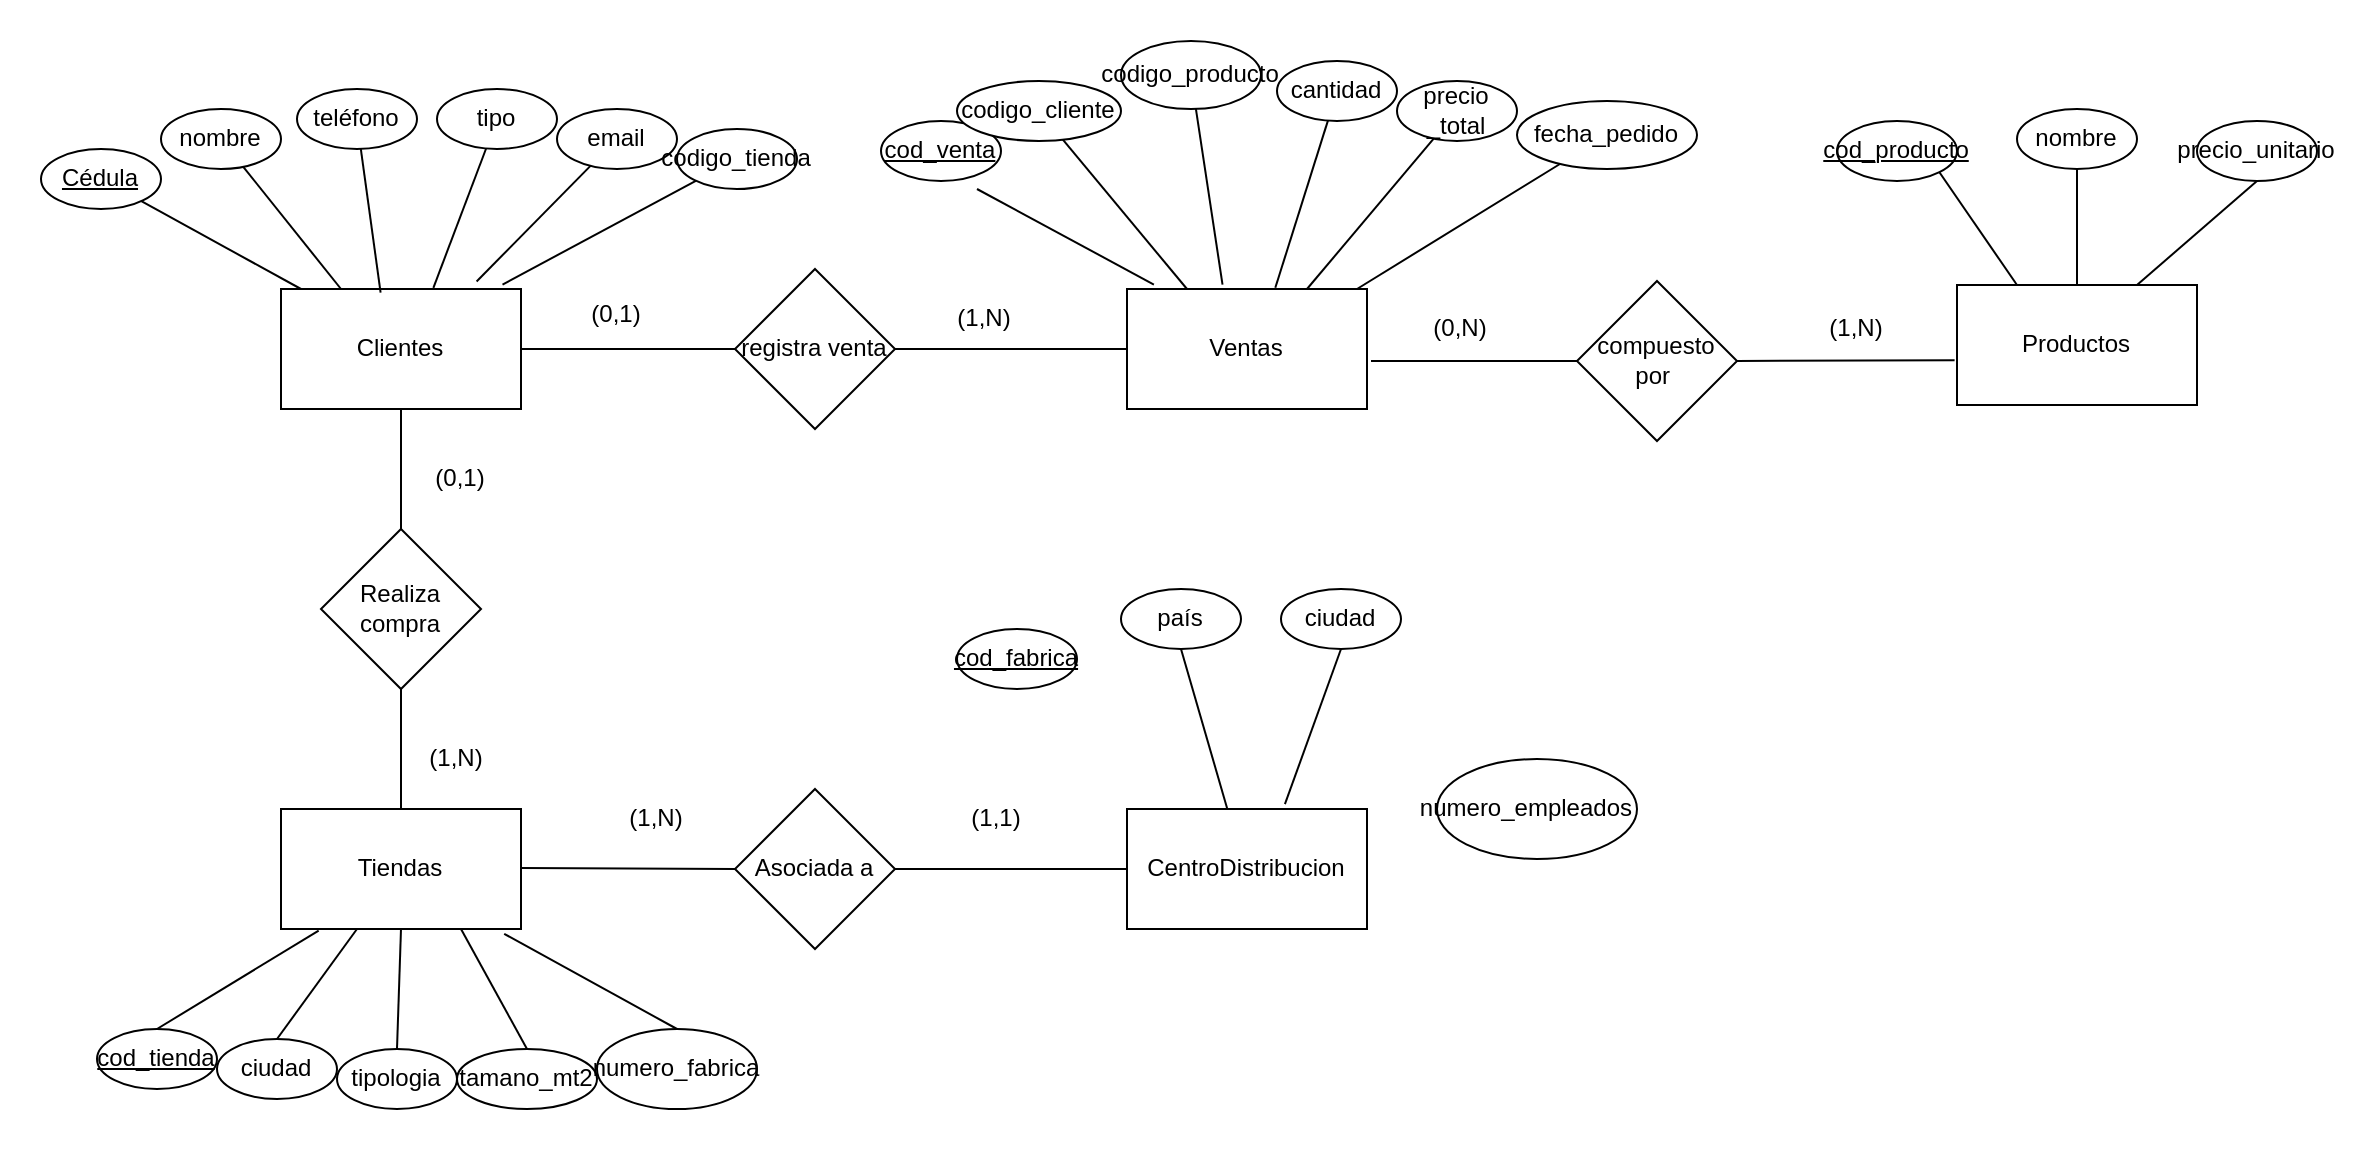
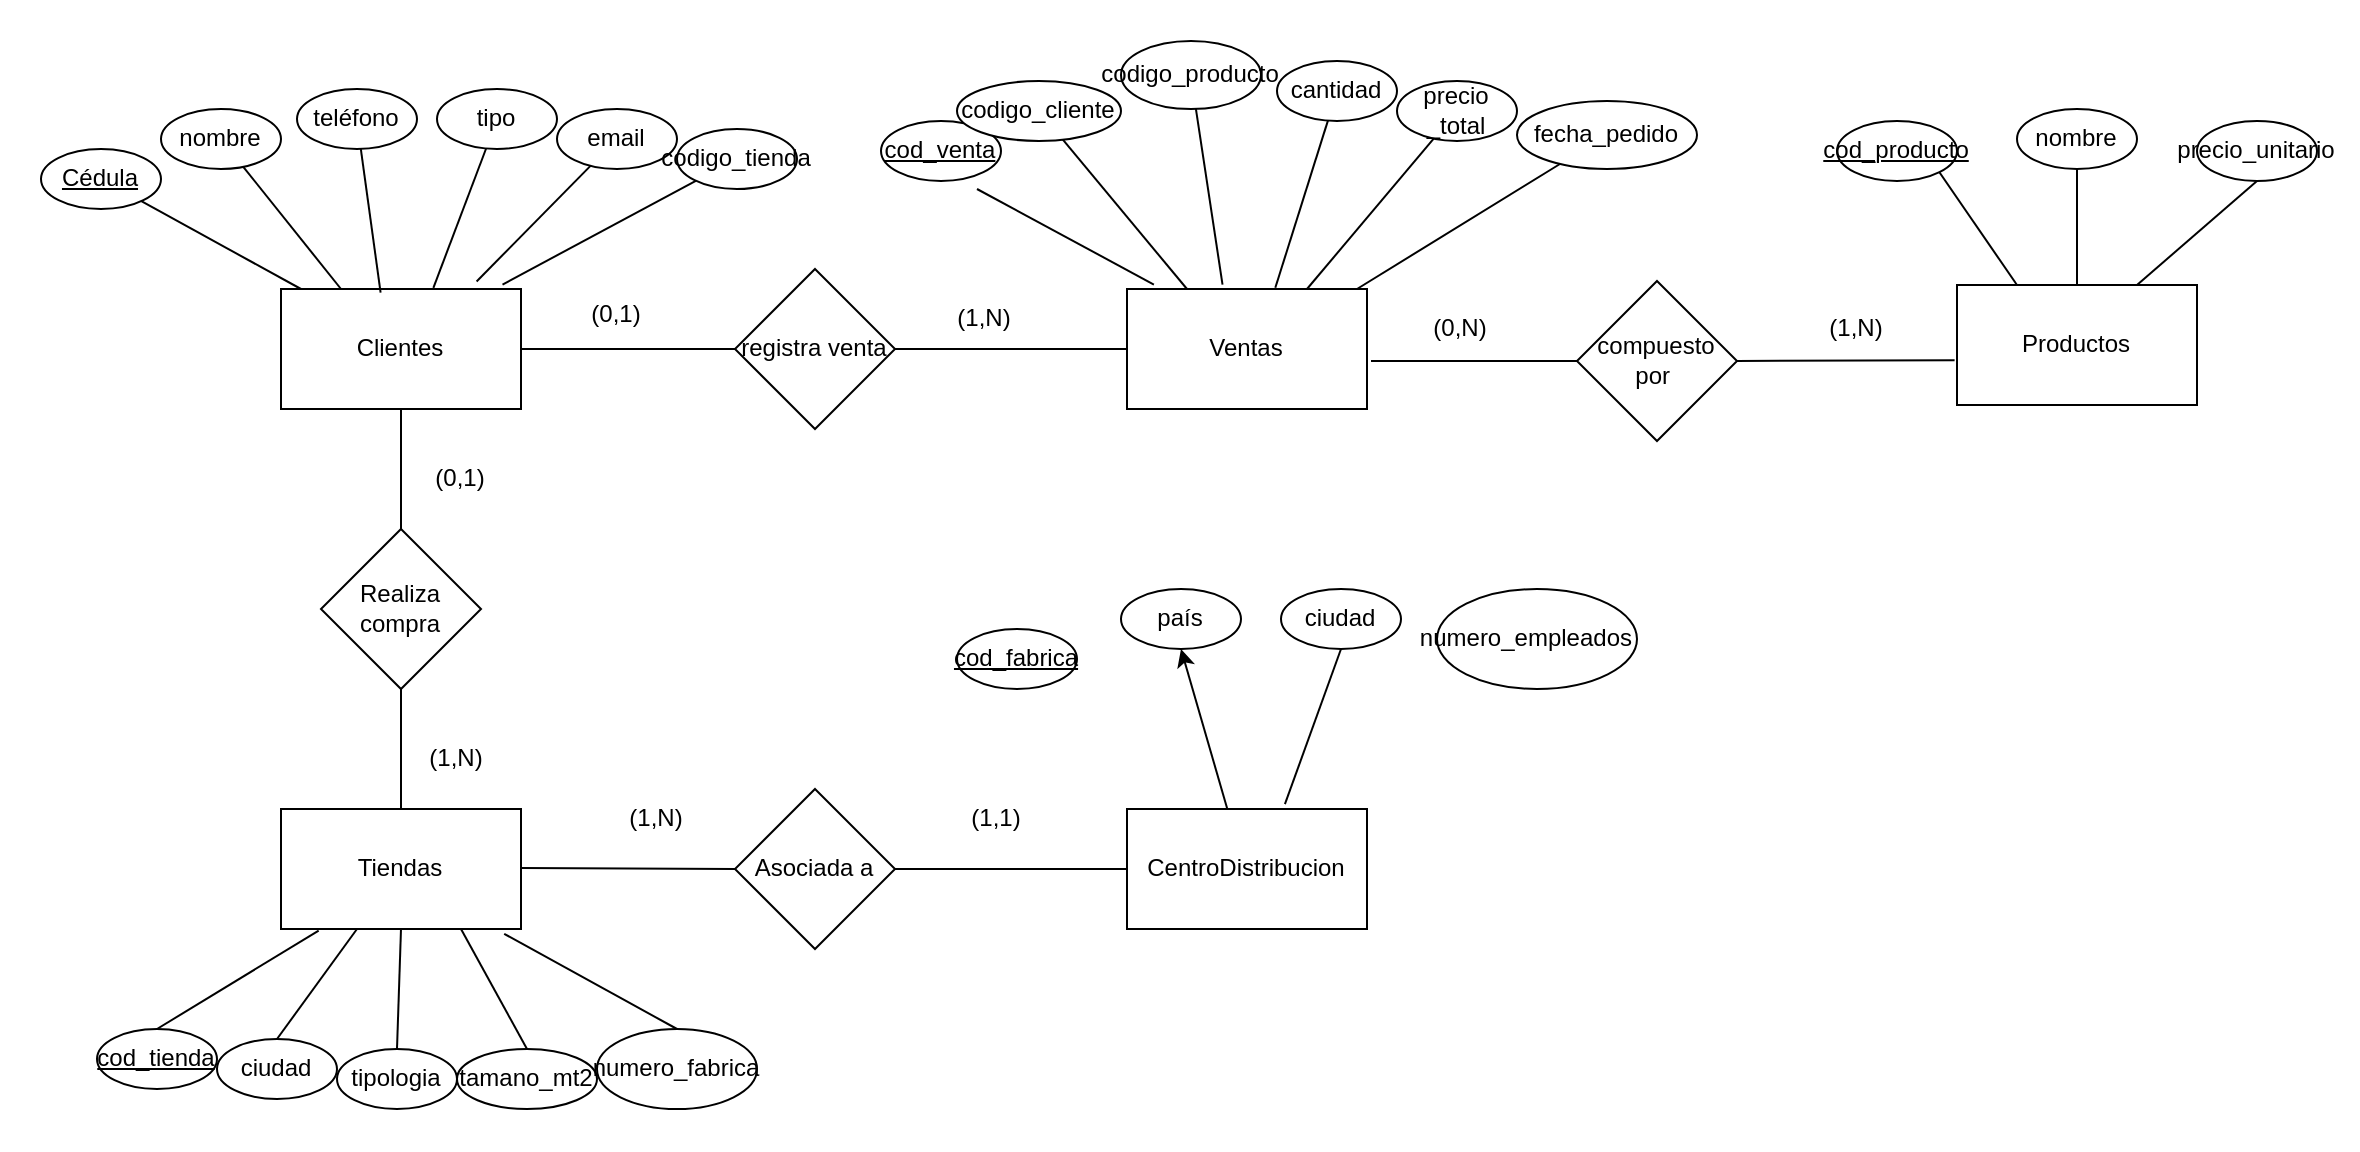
(1184, 658) -> (1185, 663)
(1537, 809) -> (1537, 639)
